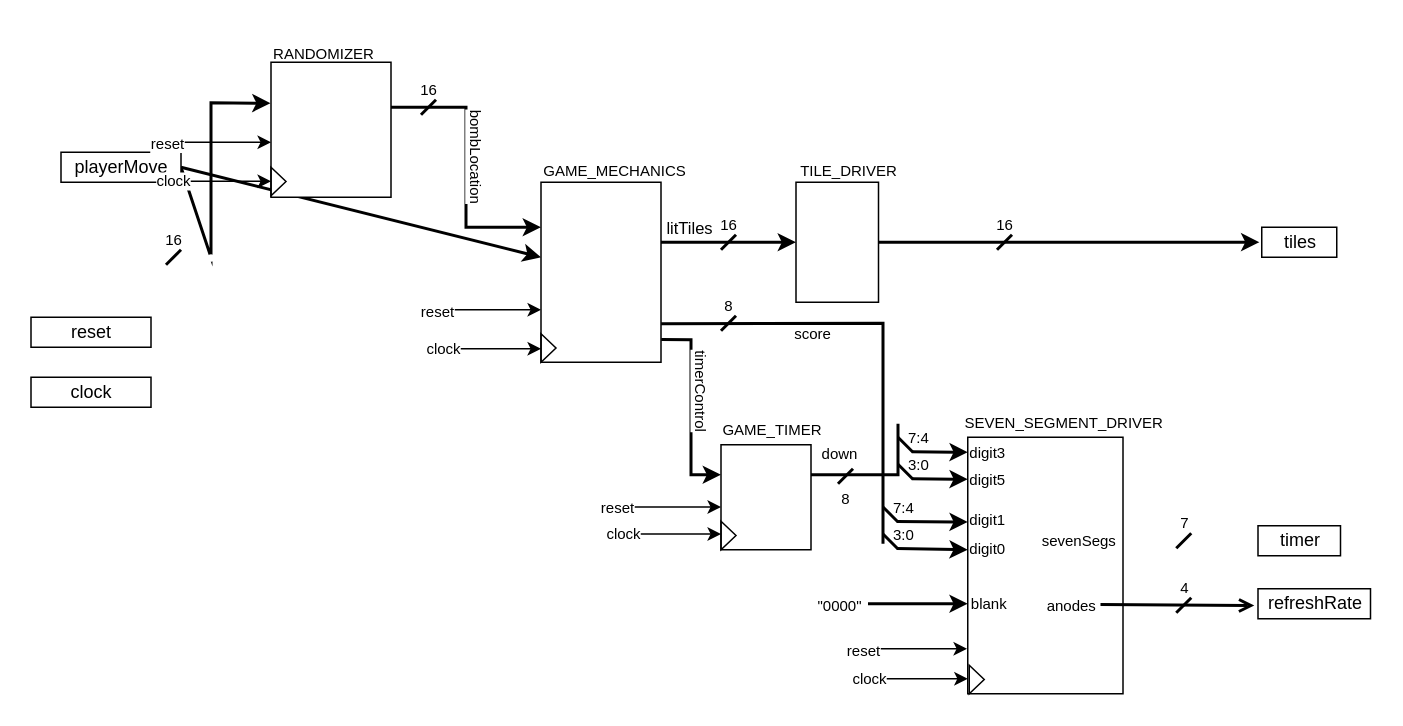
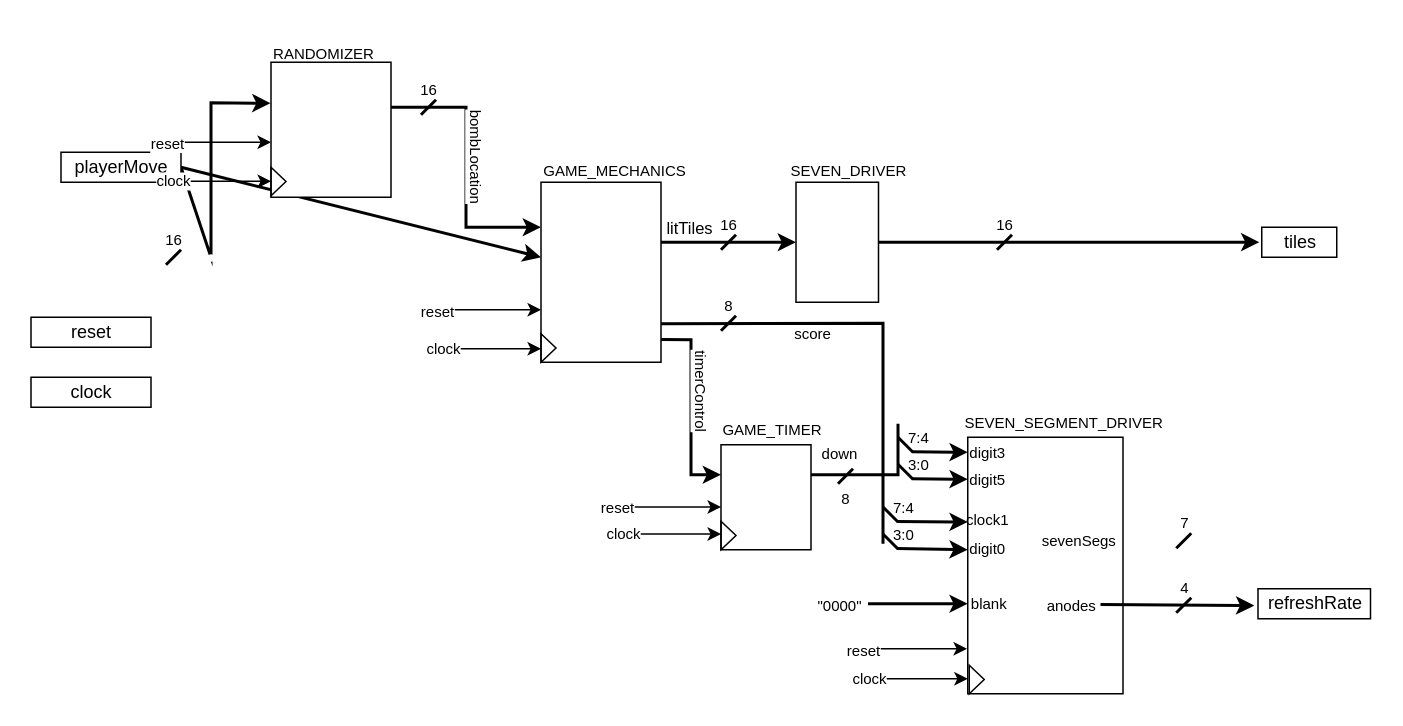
(849, 170) -> (849, 170)
(988, 520) -> (988, 520)
(1299, 541) -> none
(1241, 605) -> (1239, 605)
